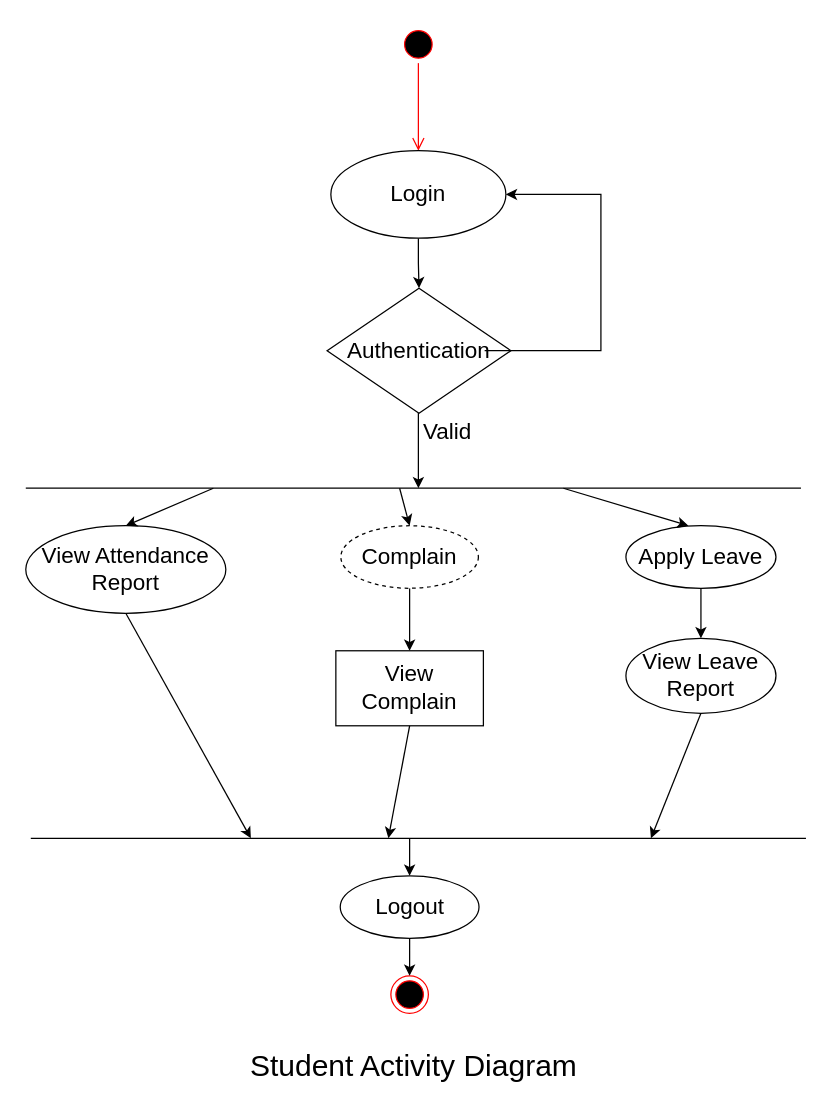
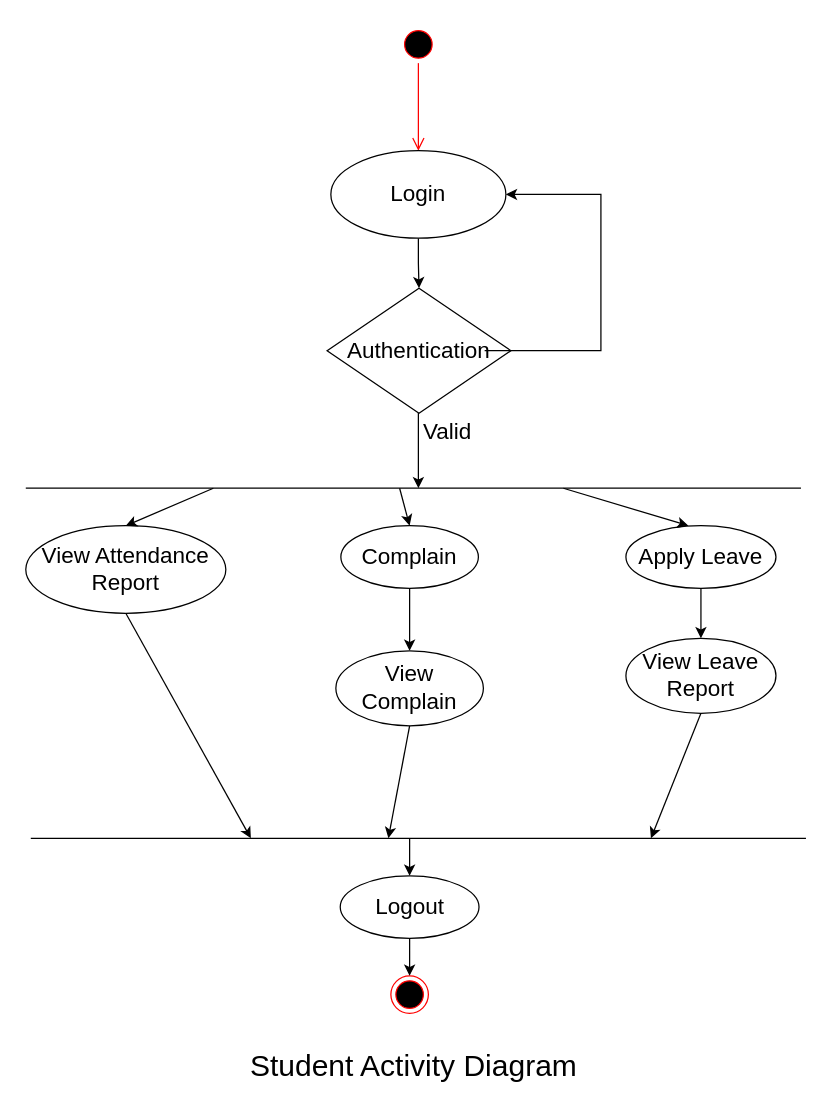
(409, 557) -> (409, 557)
(409, 688) -> (409, 688)
